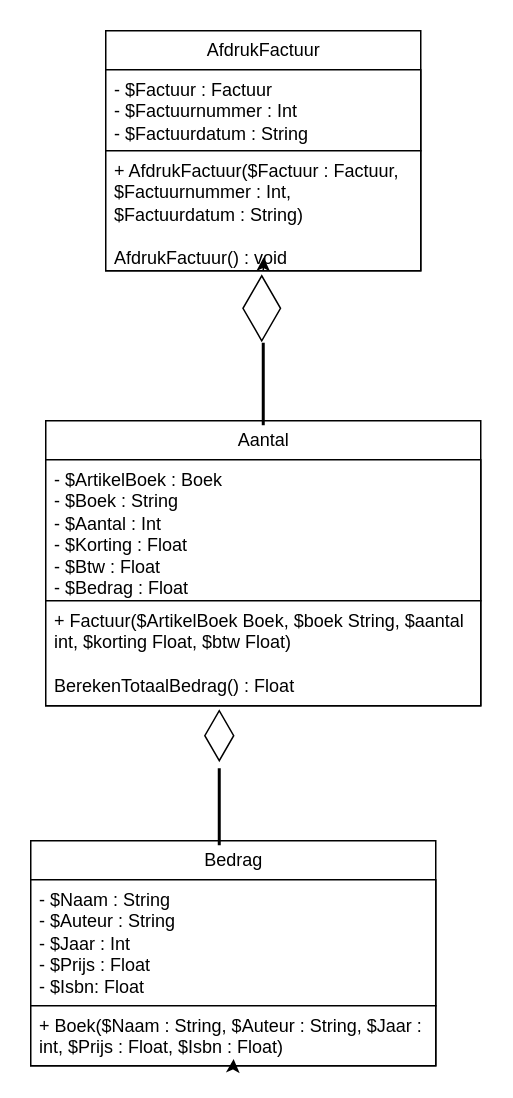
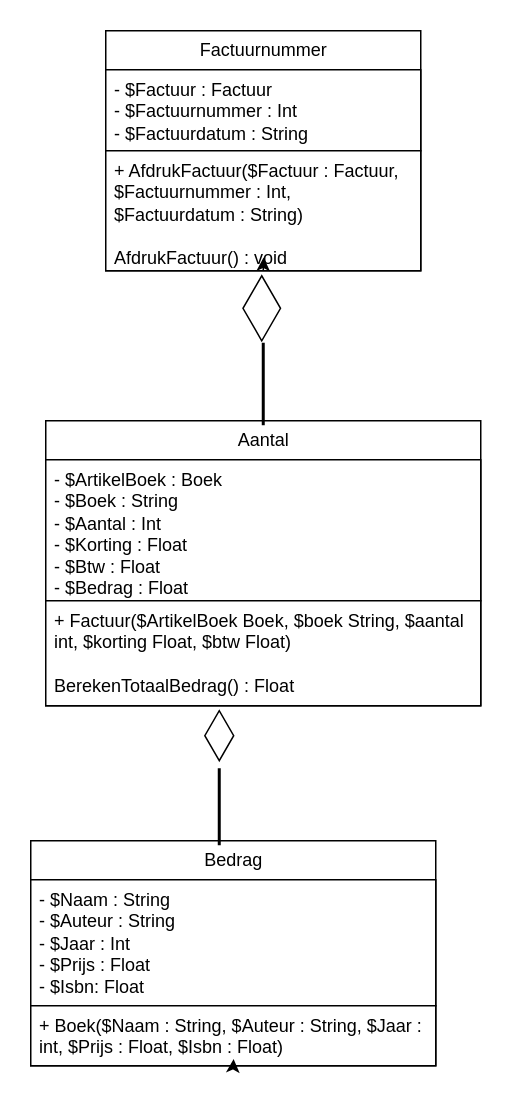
(264, 50) -> (264, 50)
